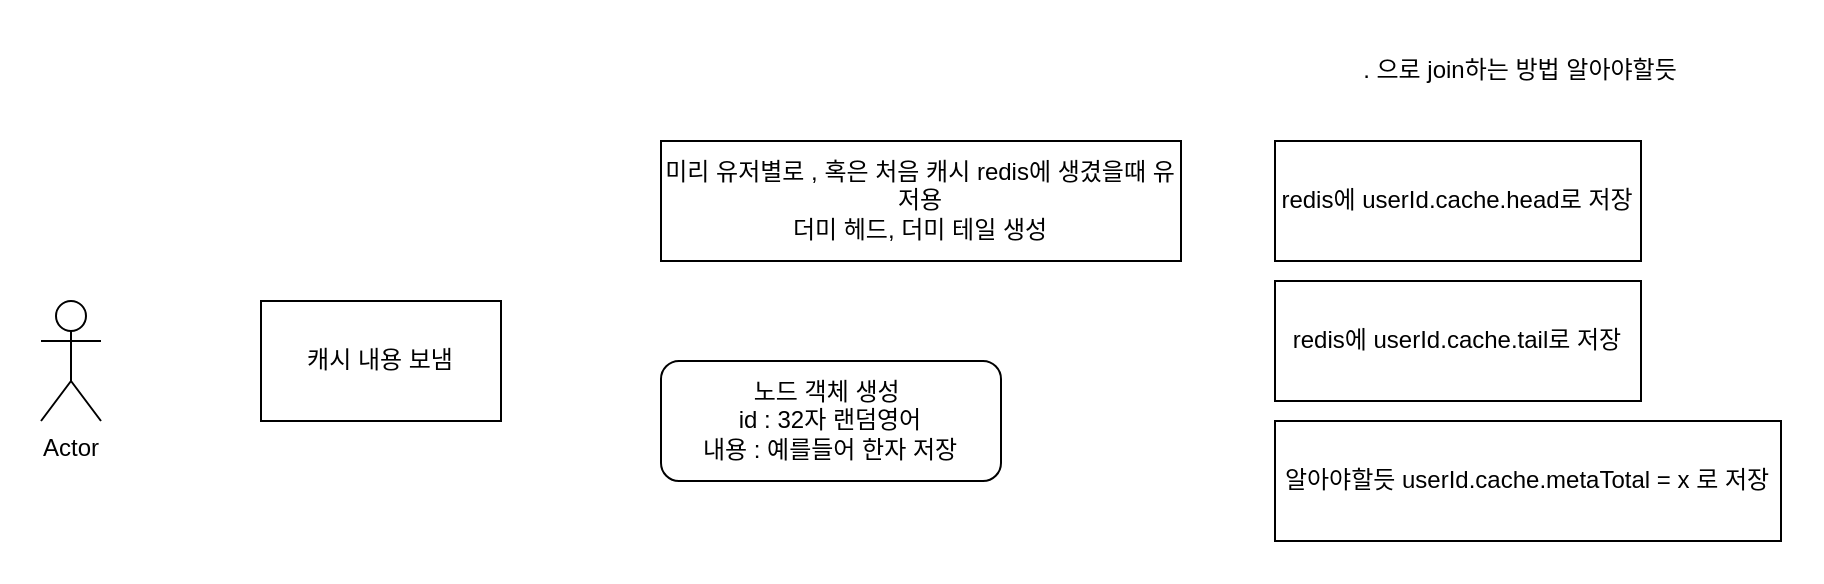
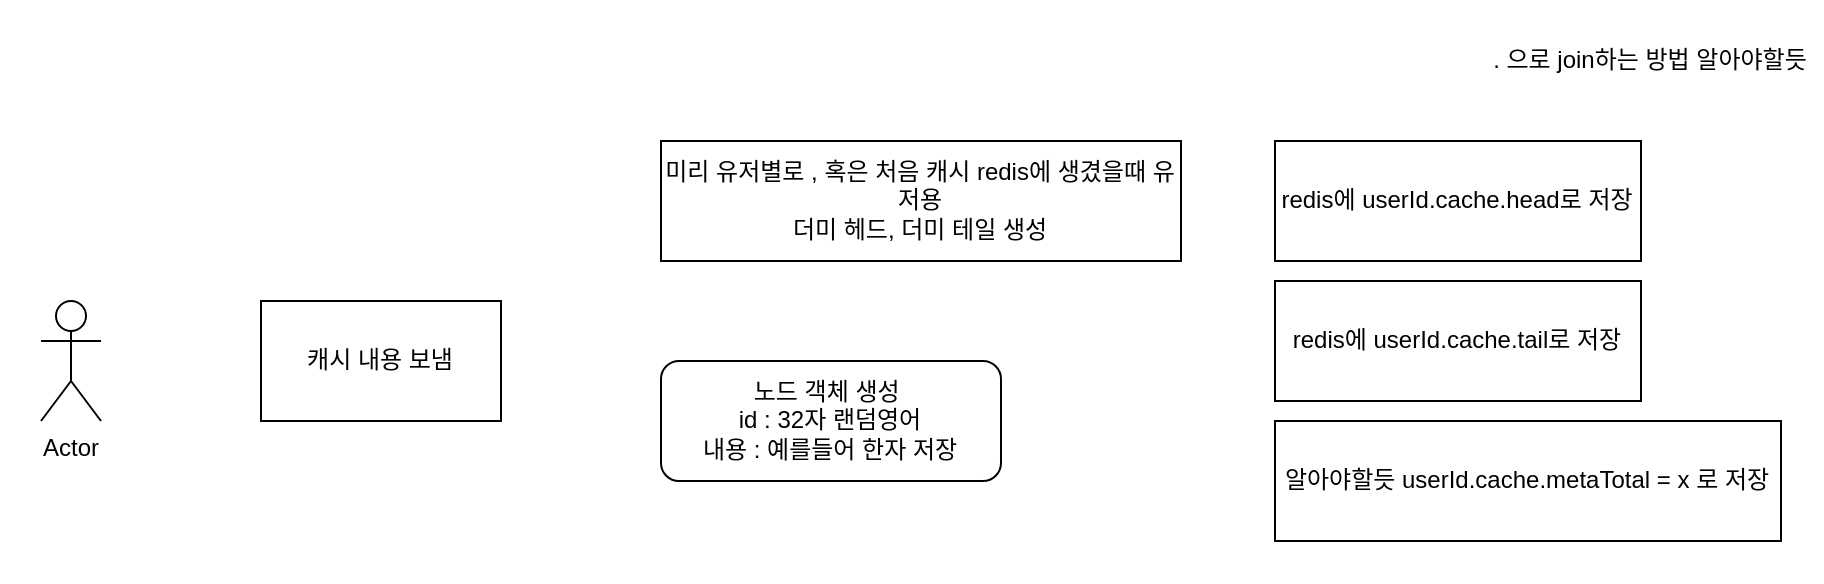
(1521, 71) -> (1651, 61)
